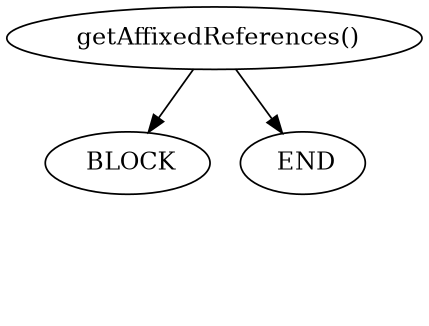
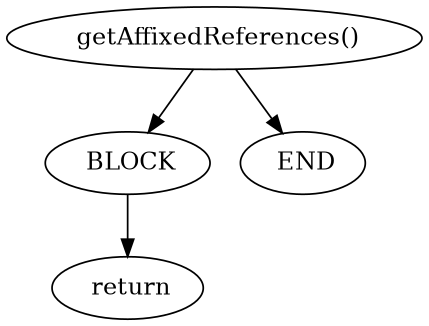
none -> (128, 288)
